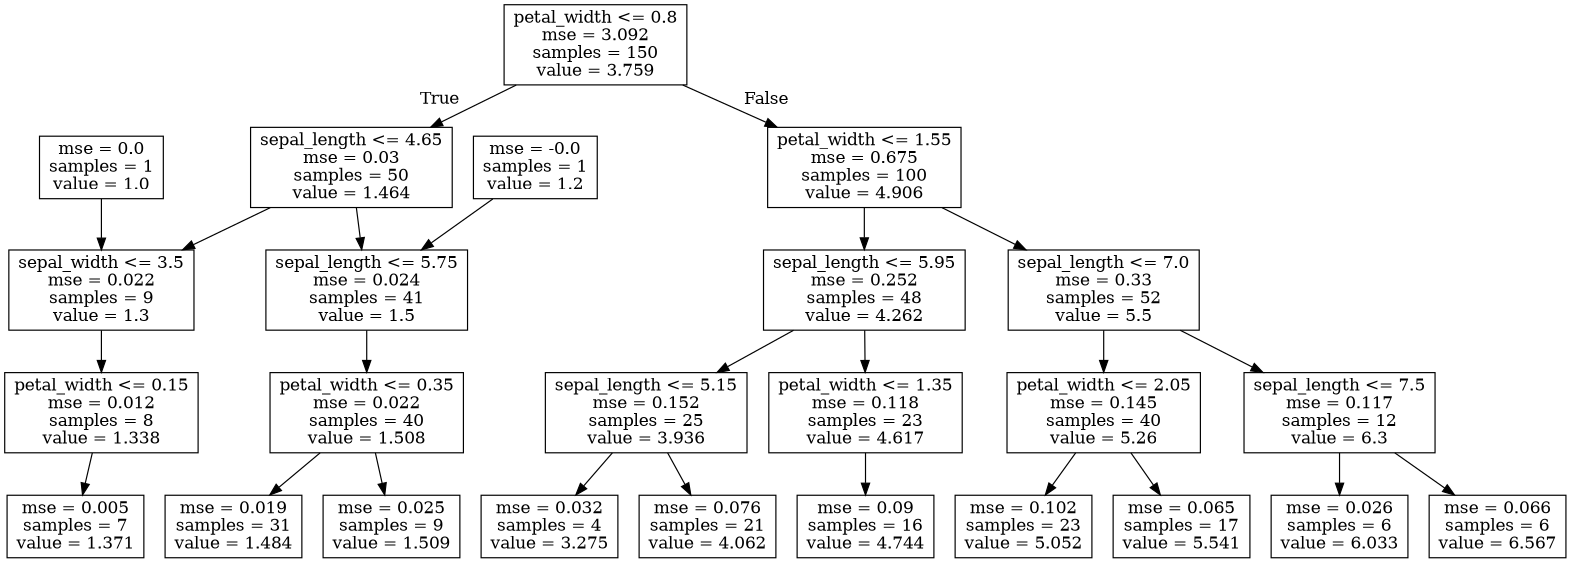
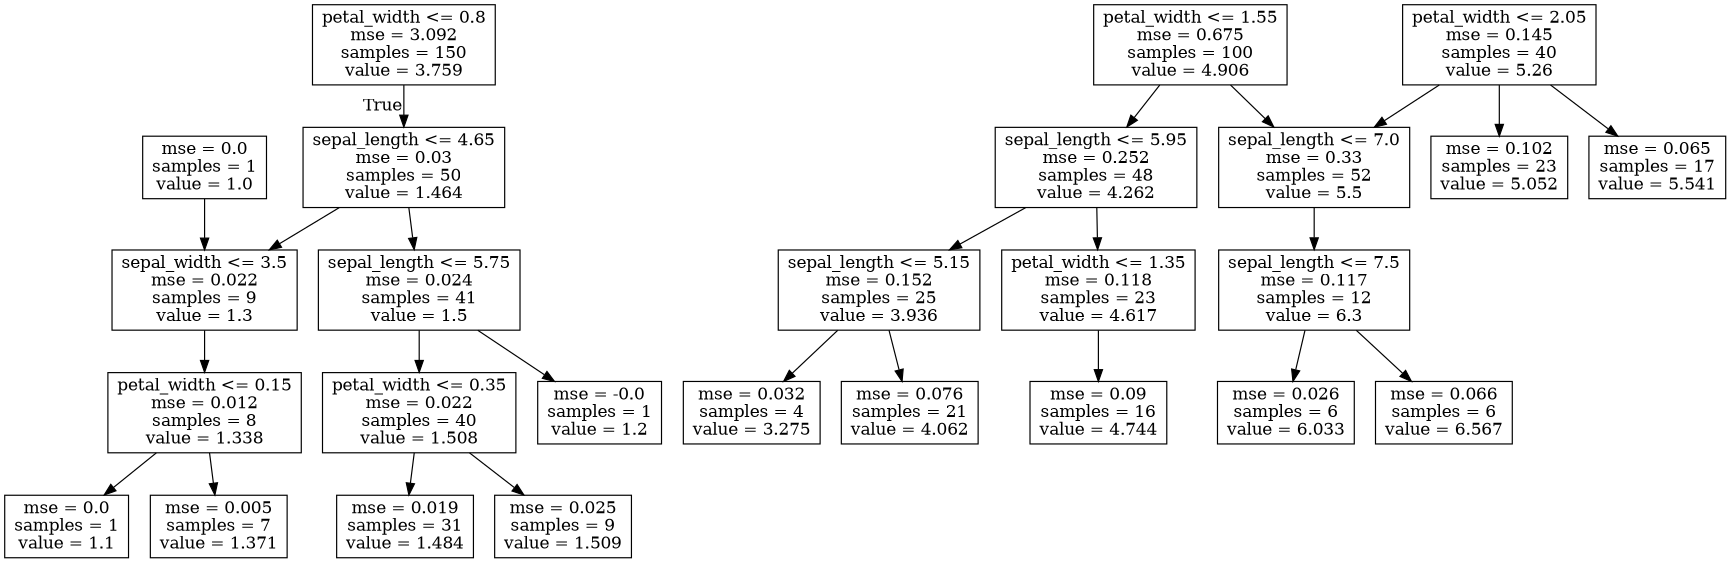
(724, 104) -> none
(462, 221) -> (511, 353)
(1104, 345) -> (1412, 103)
none -> (67, 526)
